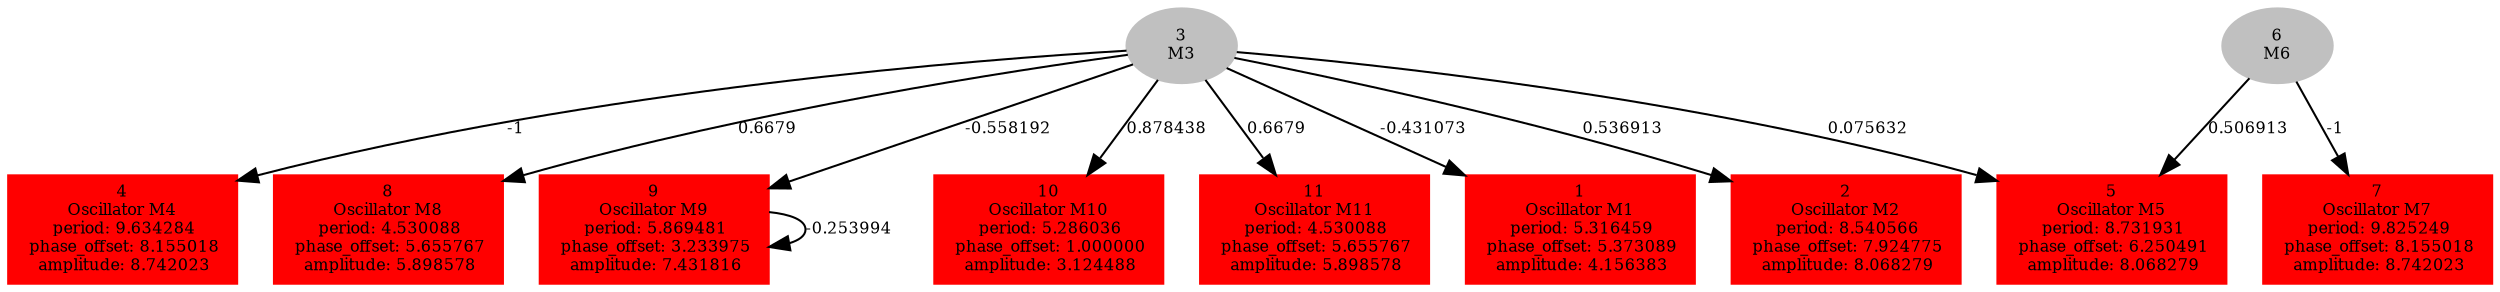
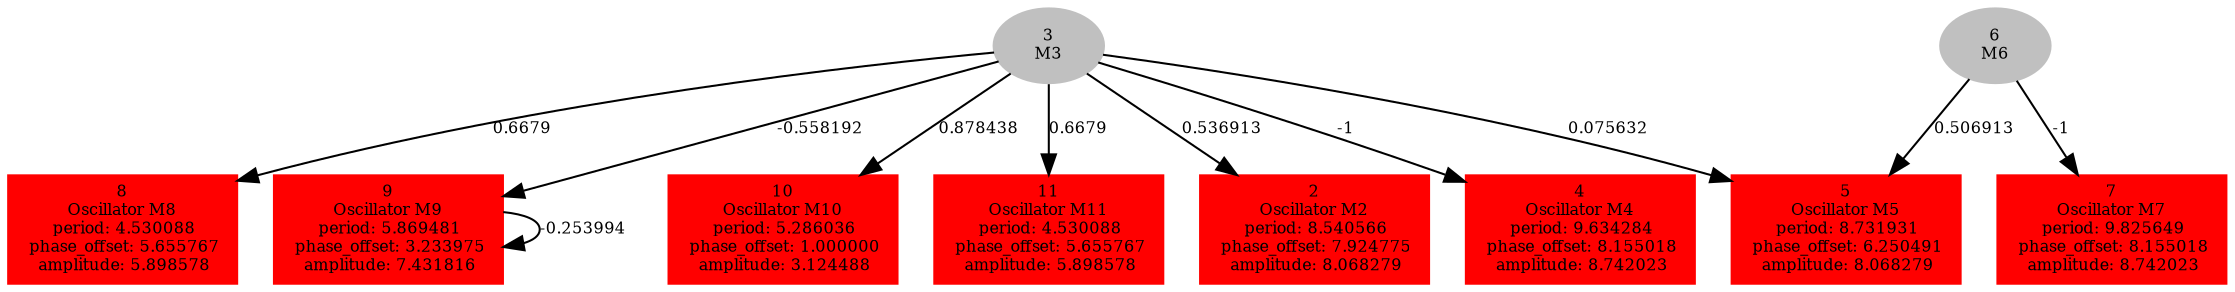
(2378, 229) -> (2112, 229)
(1580, 230) -> none
